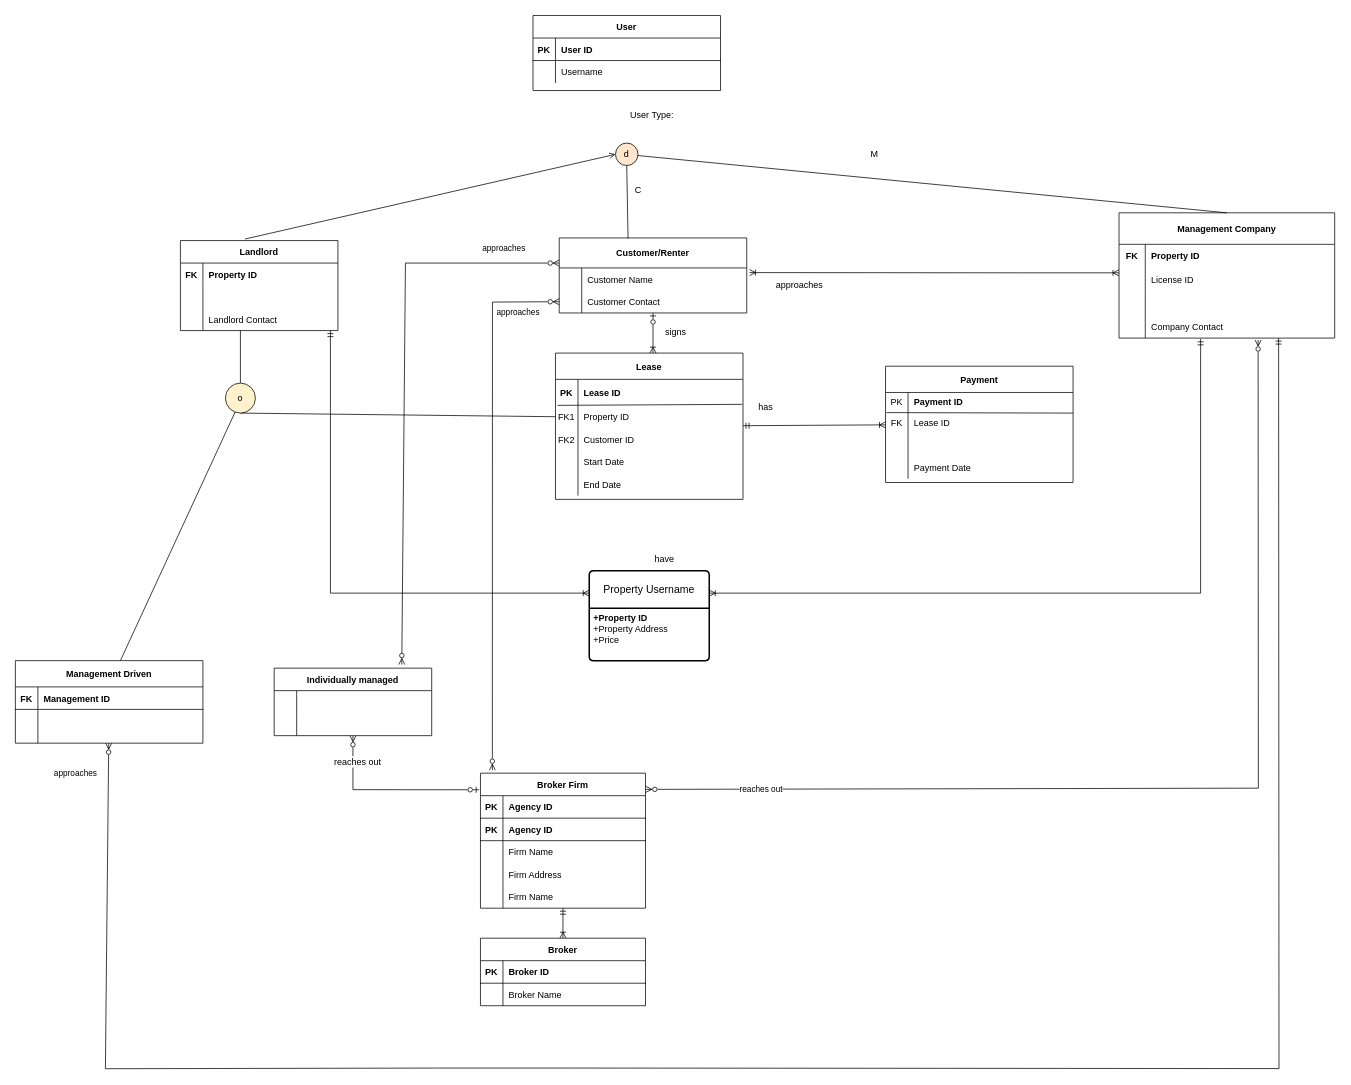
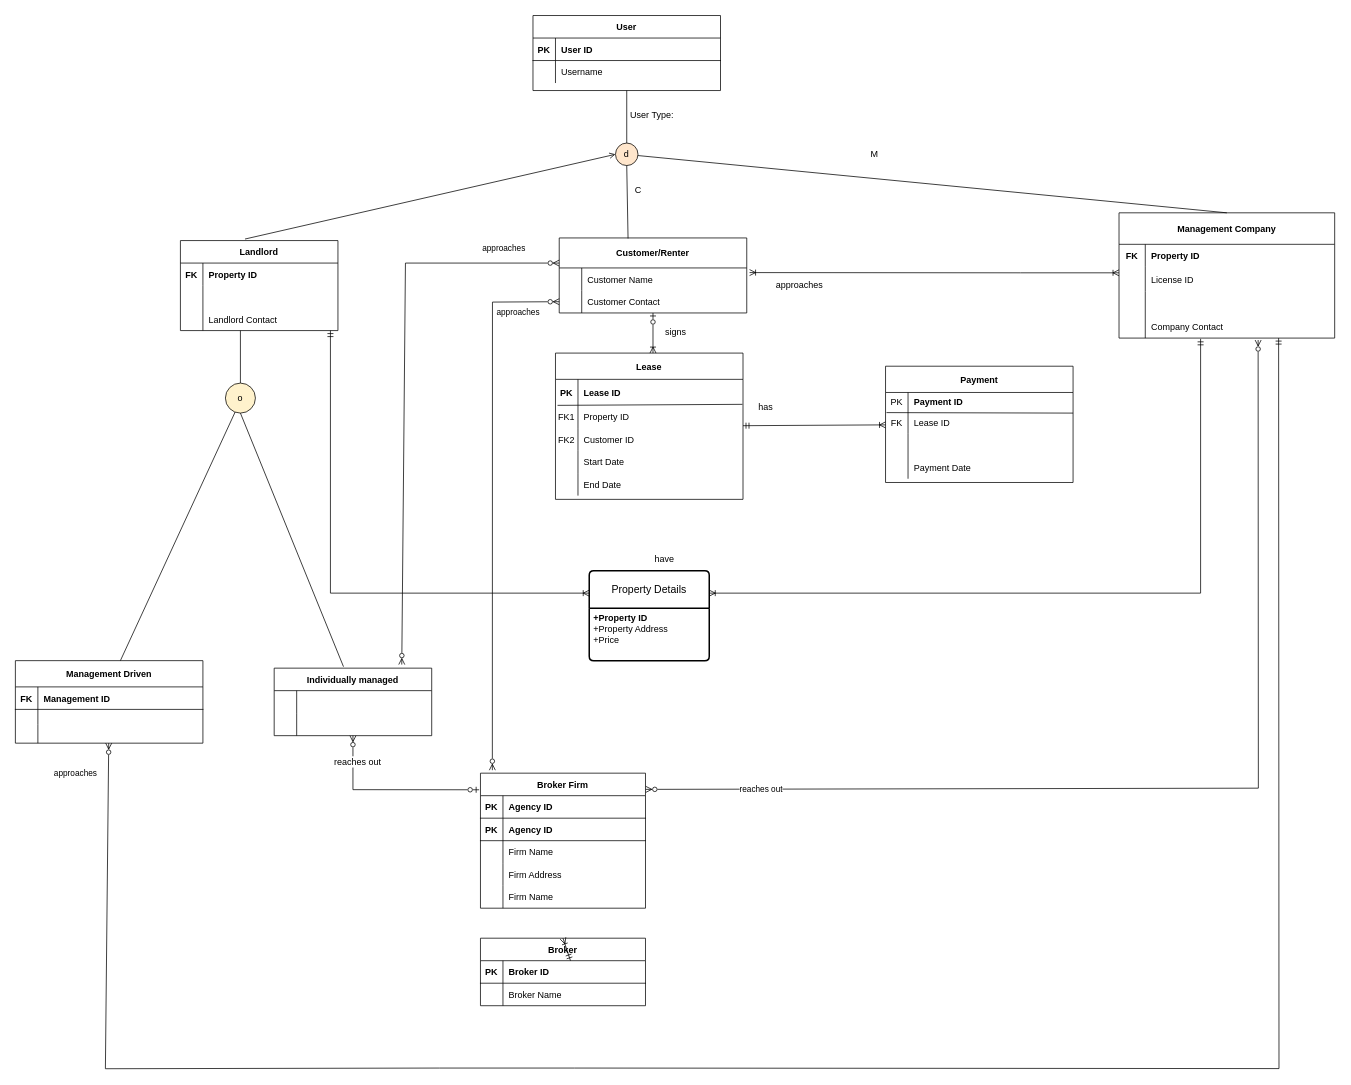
none -> (627, 118)
(396, 415) -> (292, 539)
(649, 589) -> (649, 589)
(563, 934) -> (566, 947)
